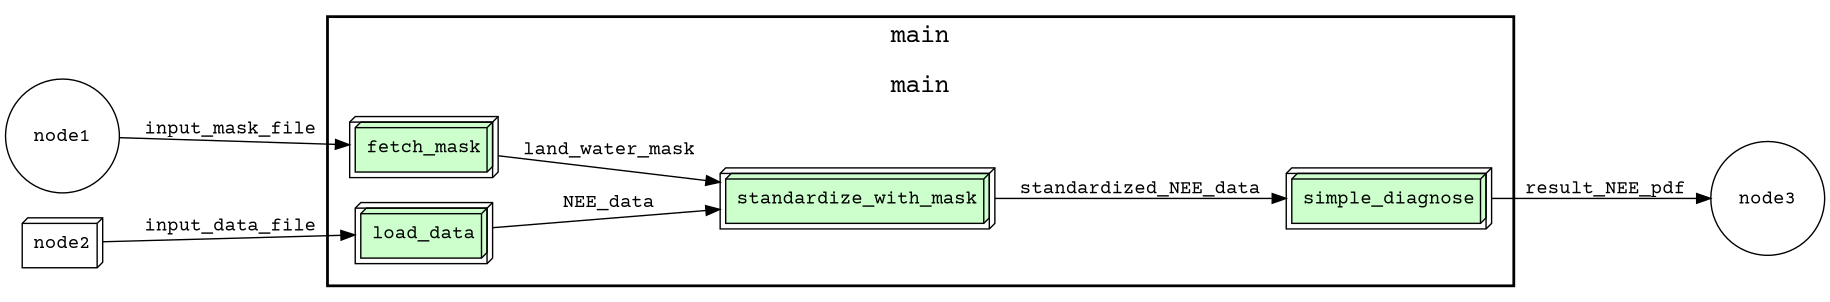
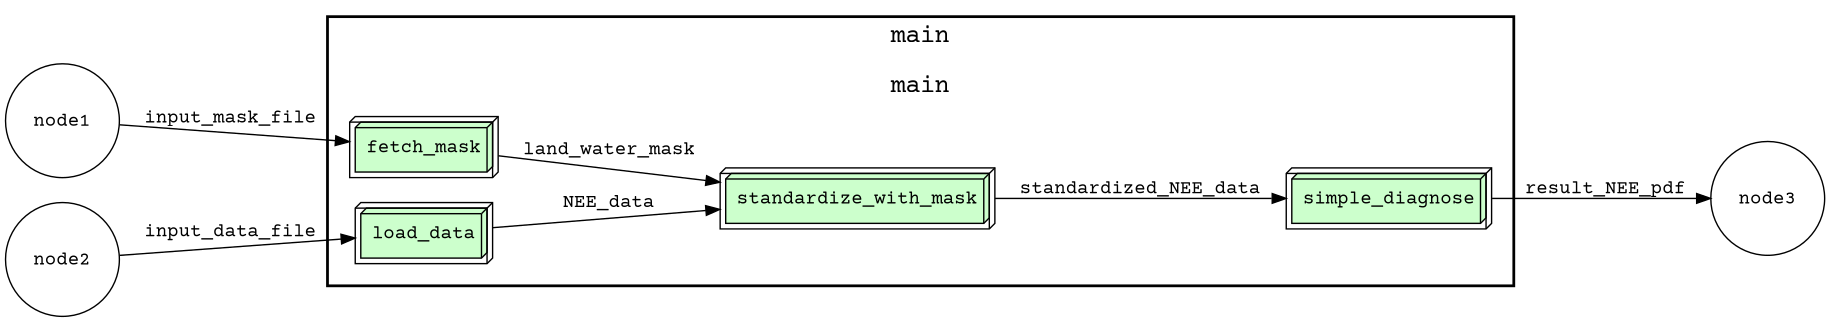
(62, 243) -> (62, 259)
